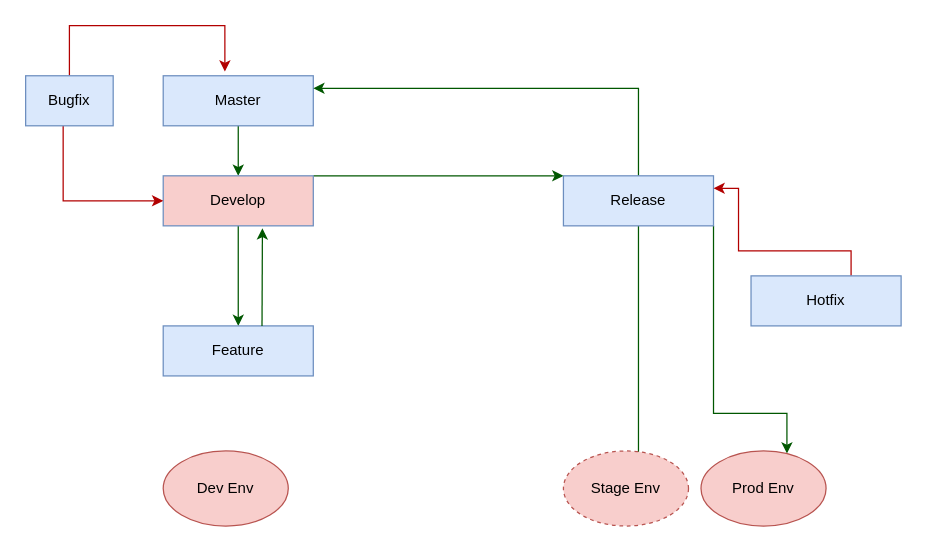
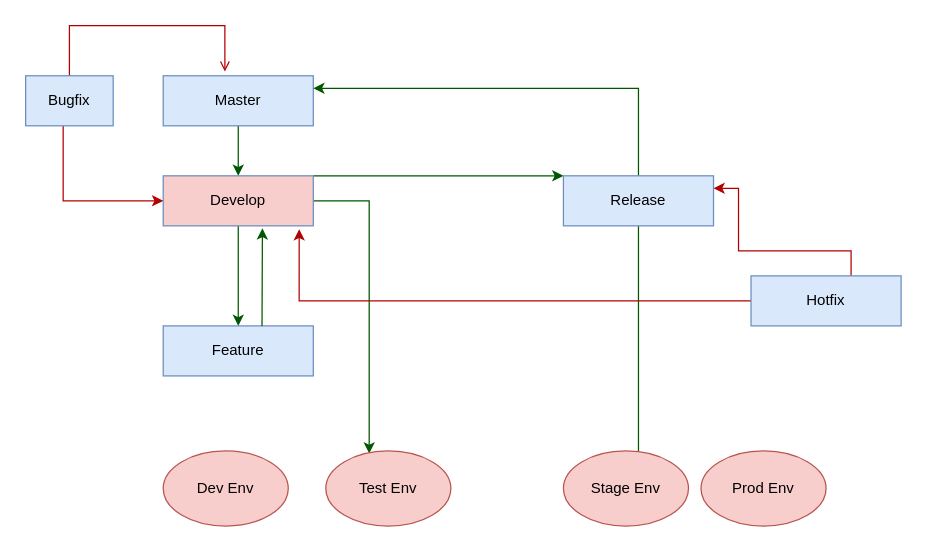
(225, 61) -> (225, 63)
none -> (369, 295)
none -> (493, 301)
(713, 372) -> none
none -> (388, 488)
(626, 488) -> (626, 488)
